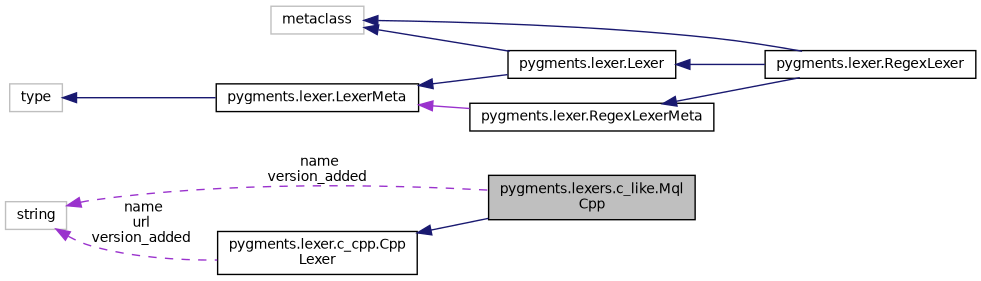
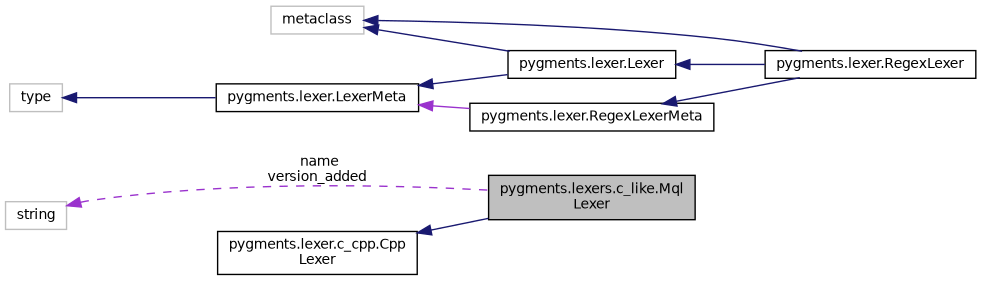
(592, 198) -> (592, 198)
(141, 256) -> none
